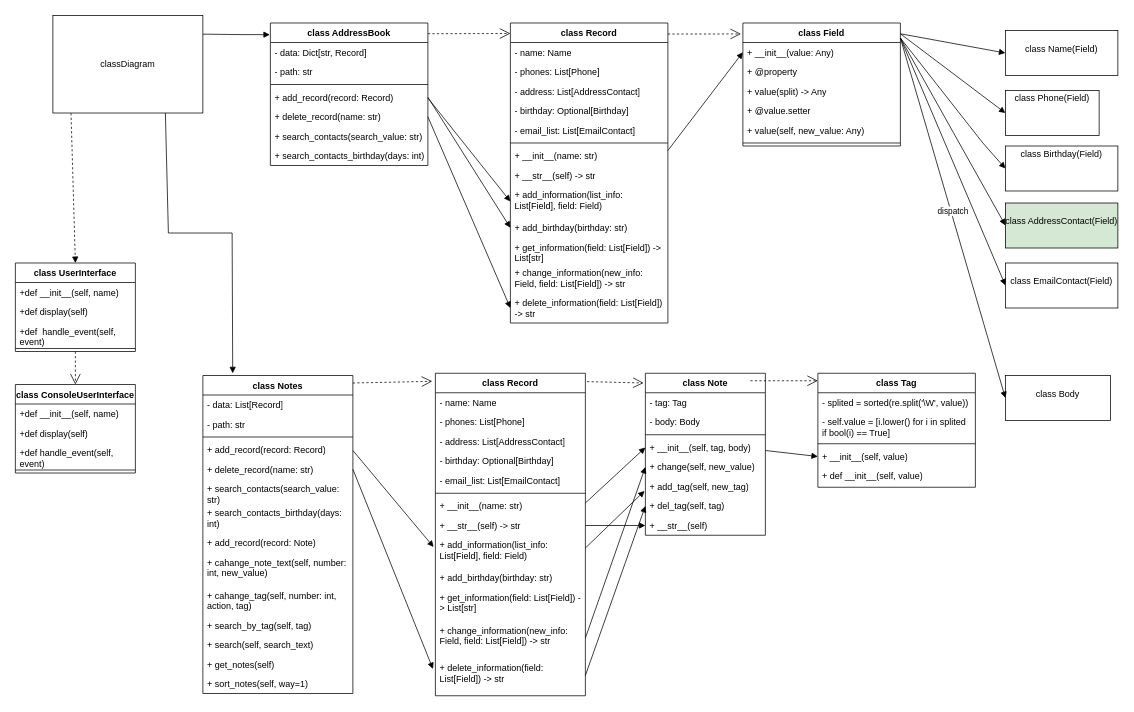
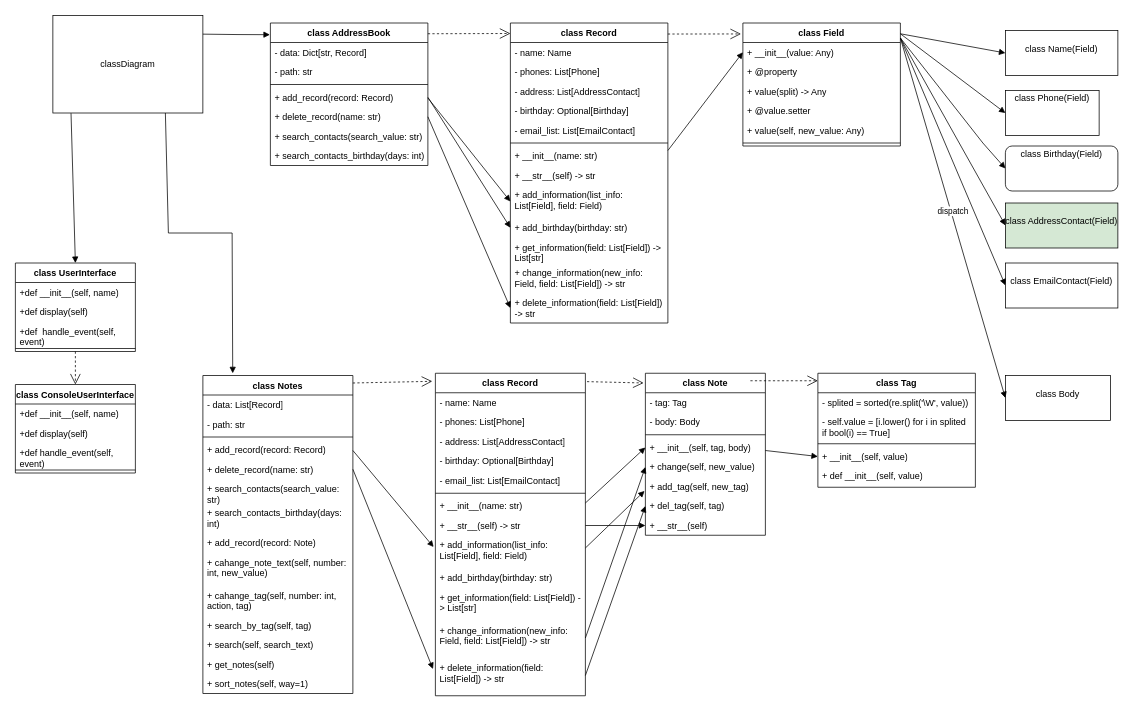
(1062, 168) -> (1062, 168)
(73, 185) -> (73, 185)
